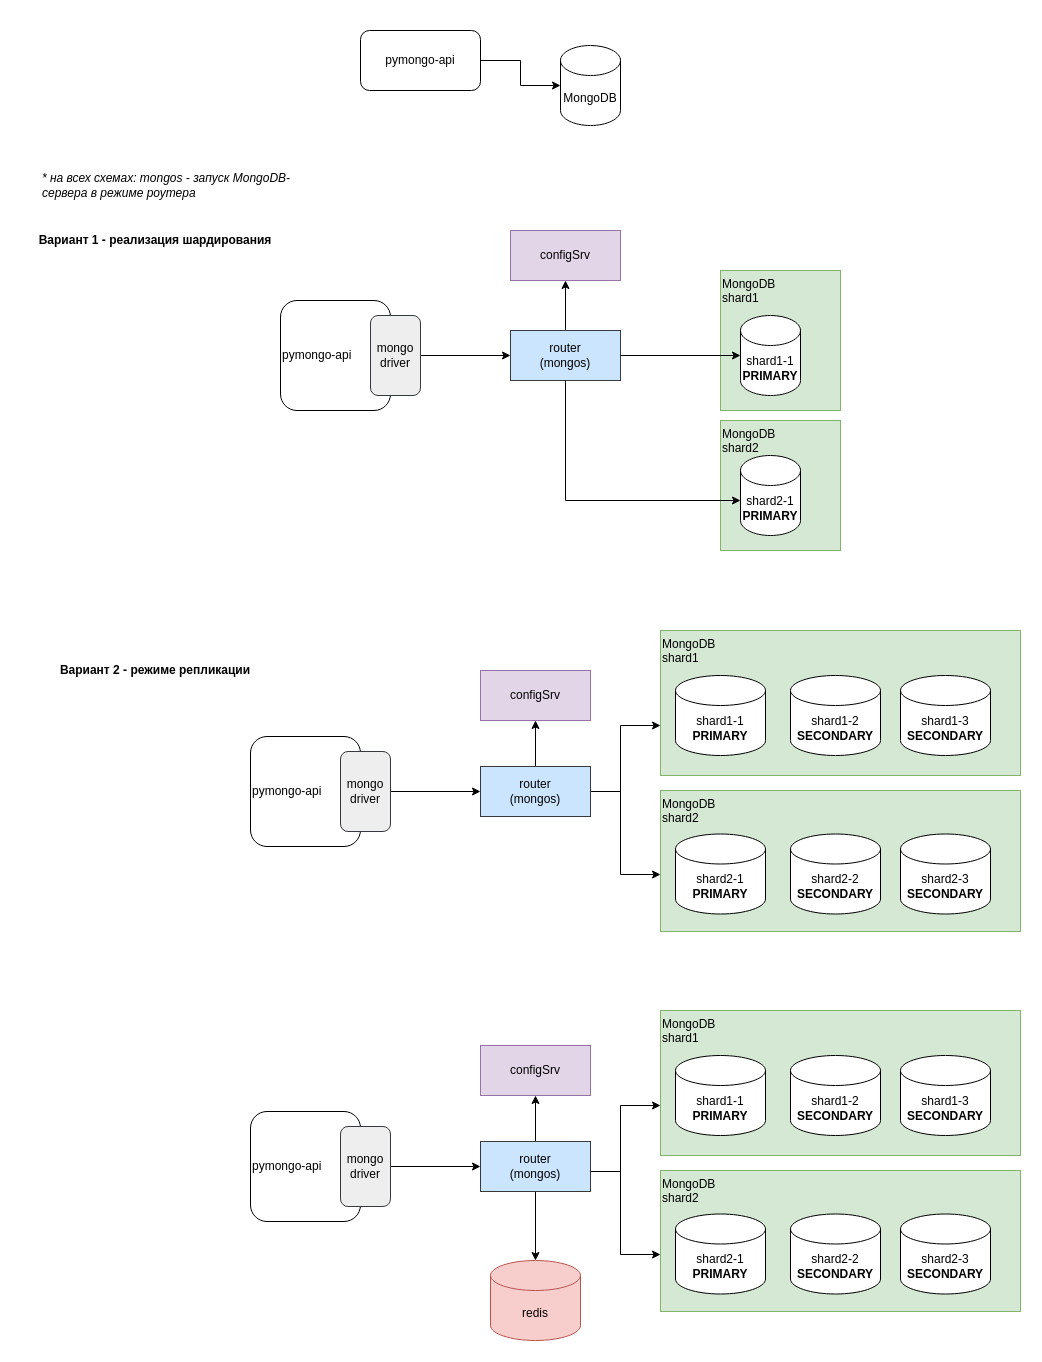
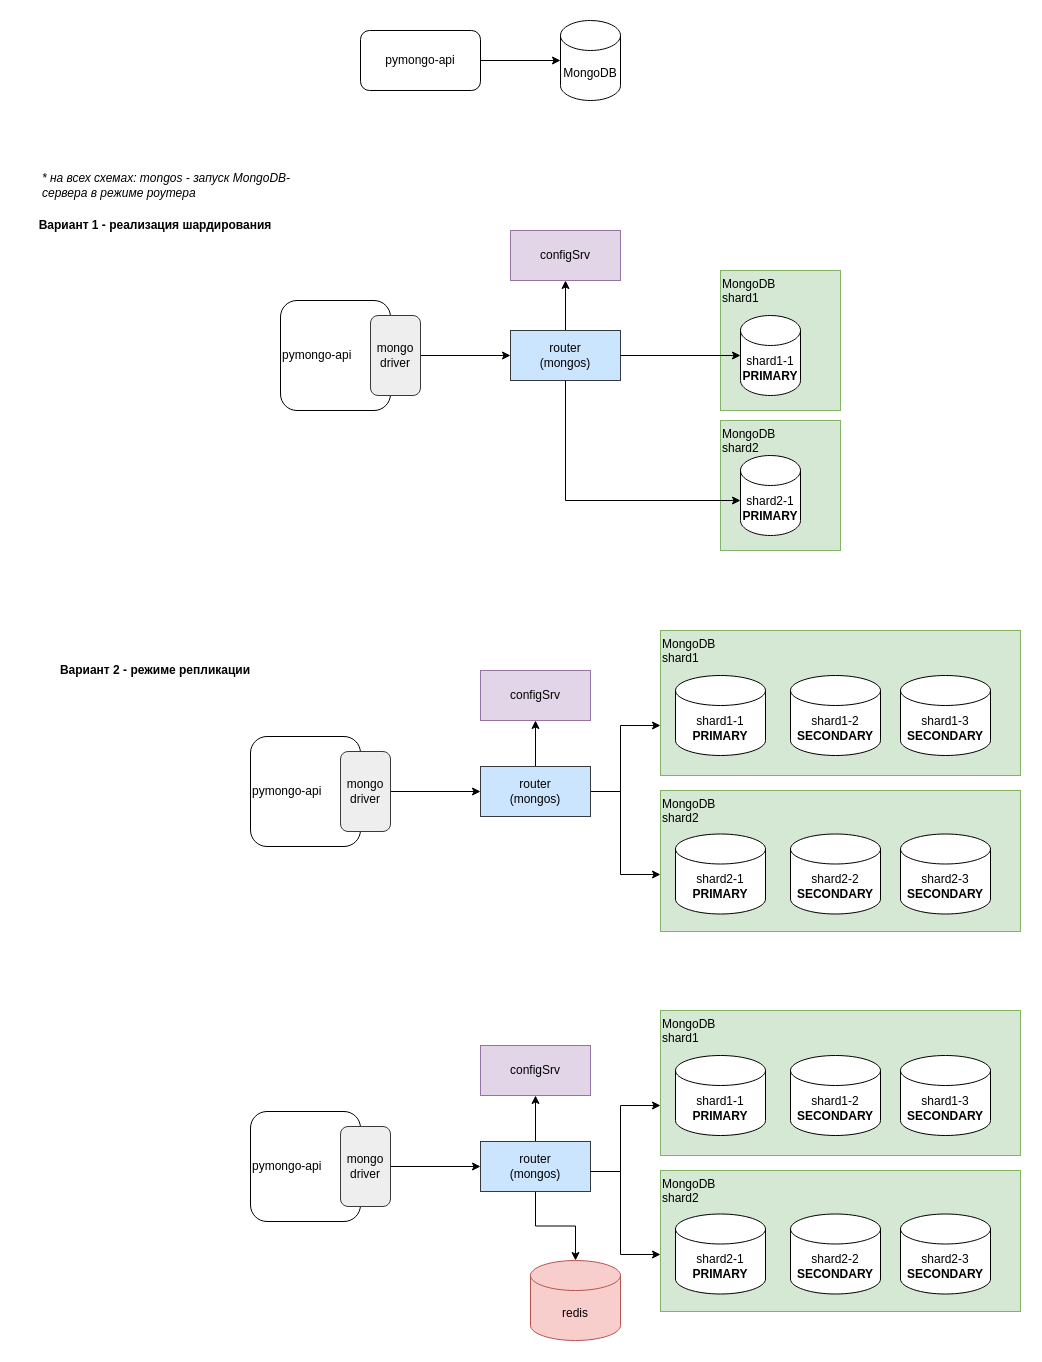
(591, 86) -> (591, 61)
(156, 241) -> (156, 226)
(536, 1301) -> (576, 1301)
